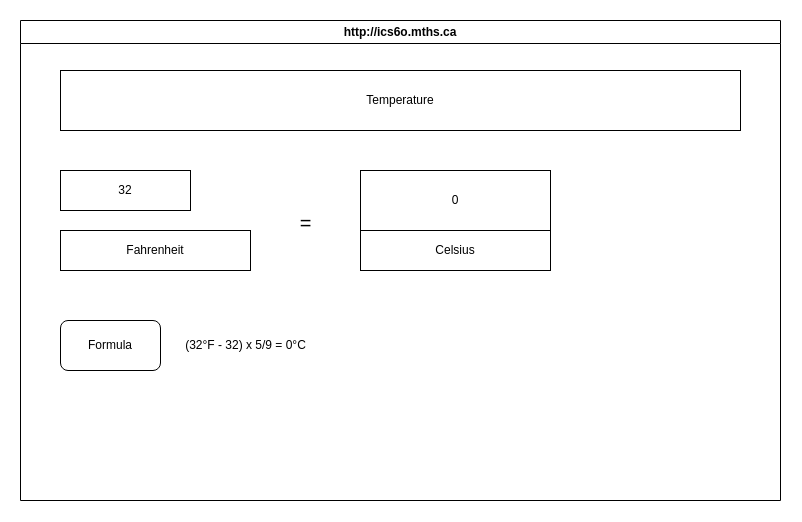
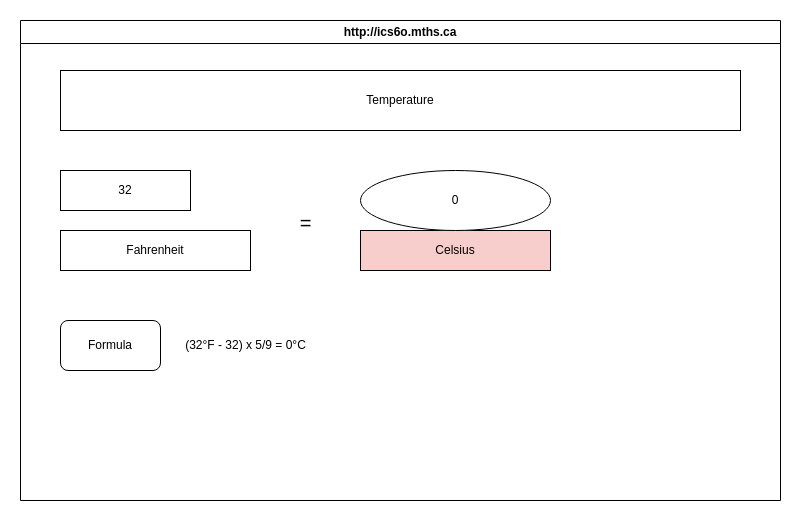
(456, 201) -> (456, 201)
(456, 251) -> (456, 251)
